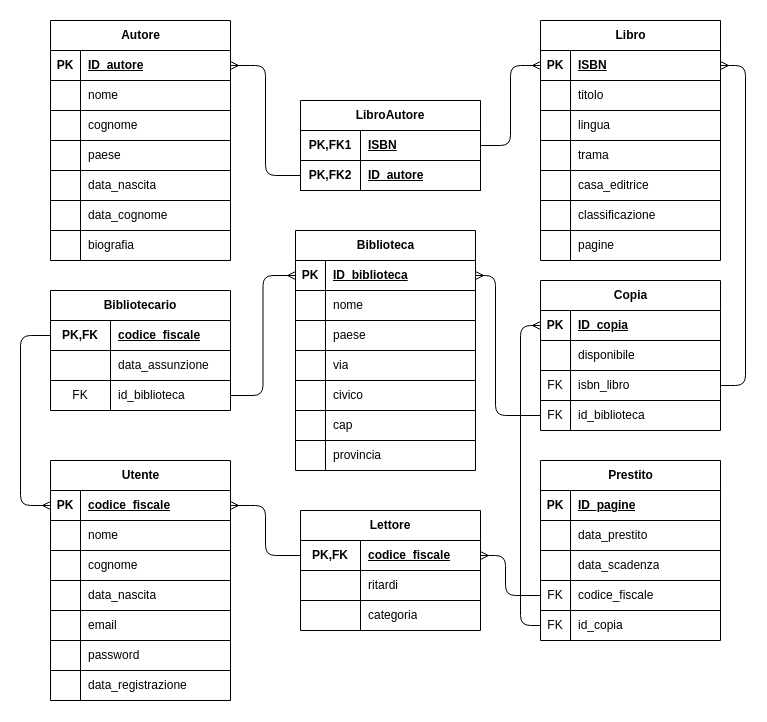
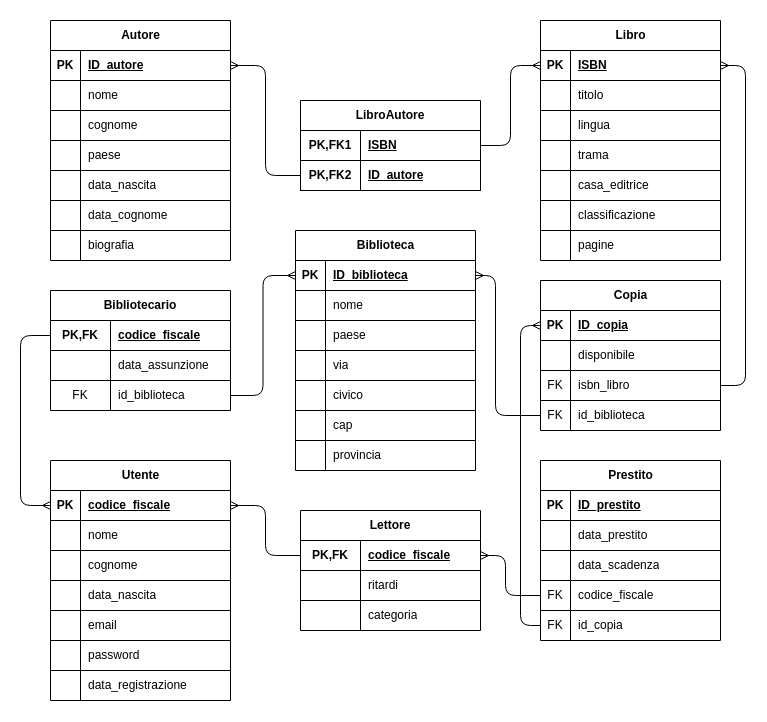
(607, 506) -> (614, 506)
